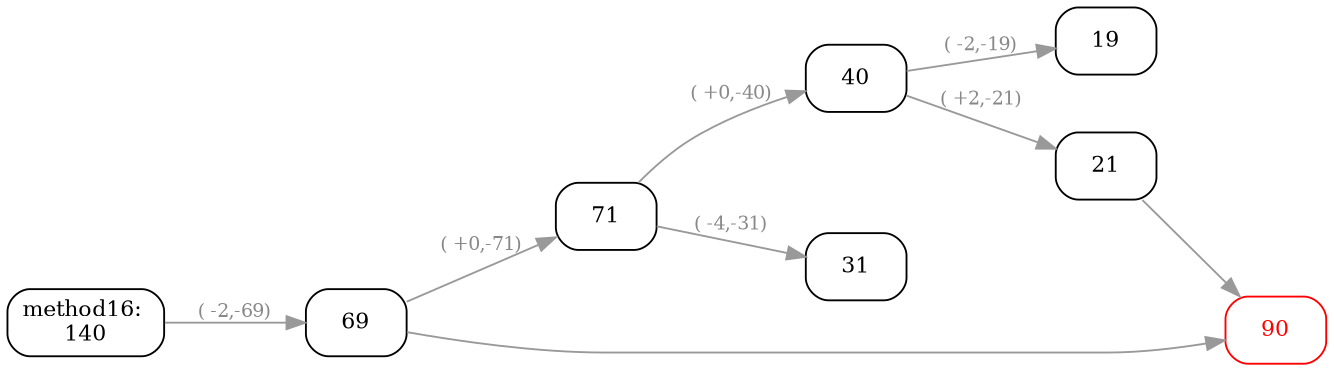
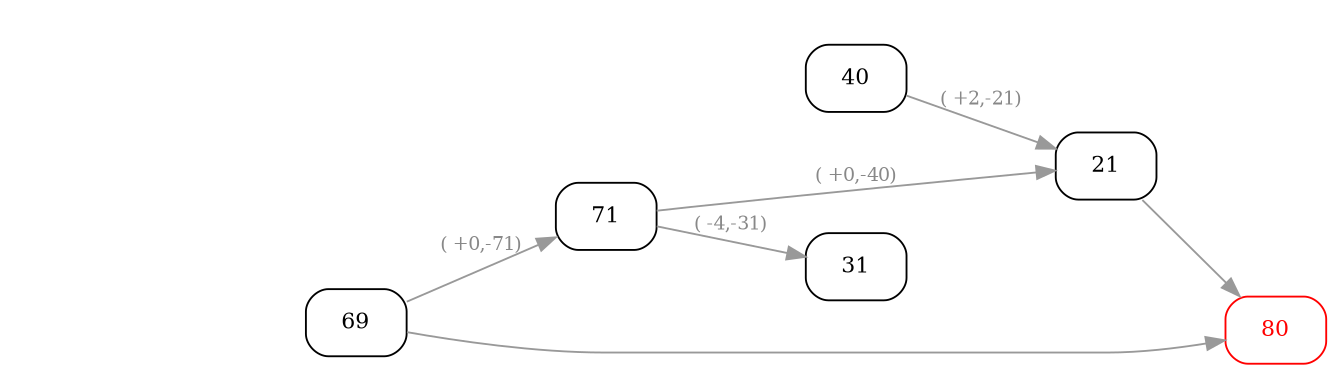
(1106, 41) -> none
(707, 130) -> (846, 191)
(86, 323) -> none
(1276, 330) -> (1276, 330)
